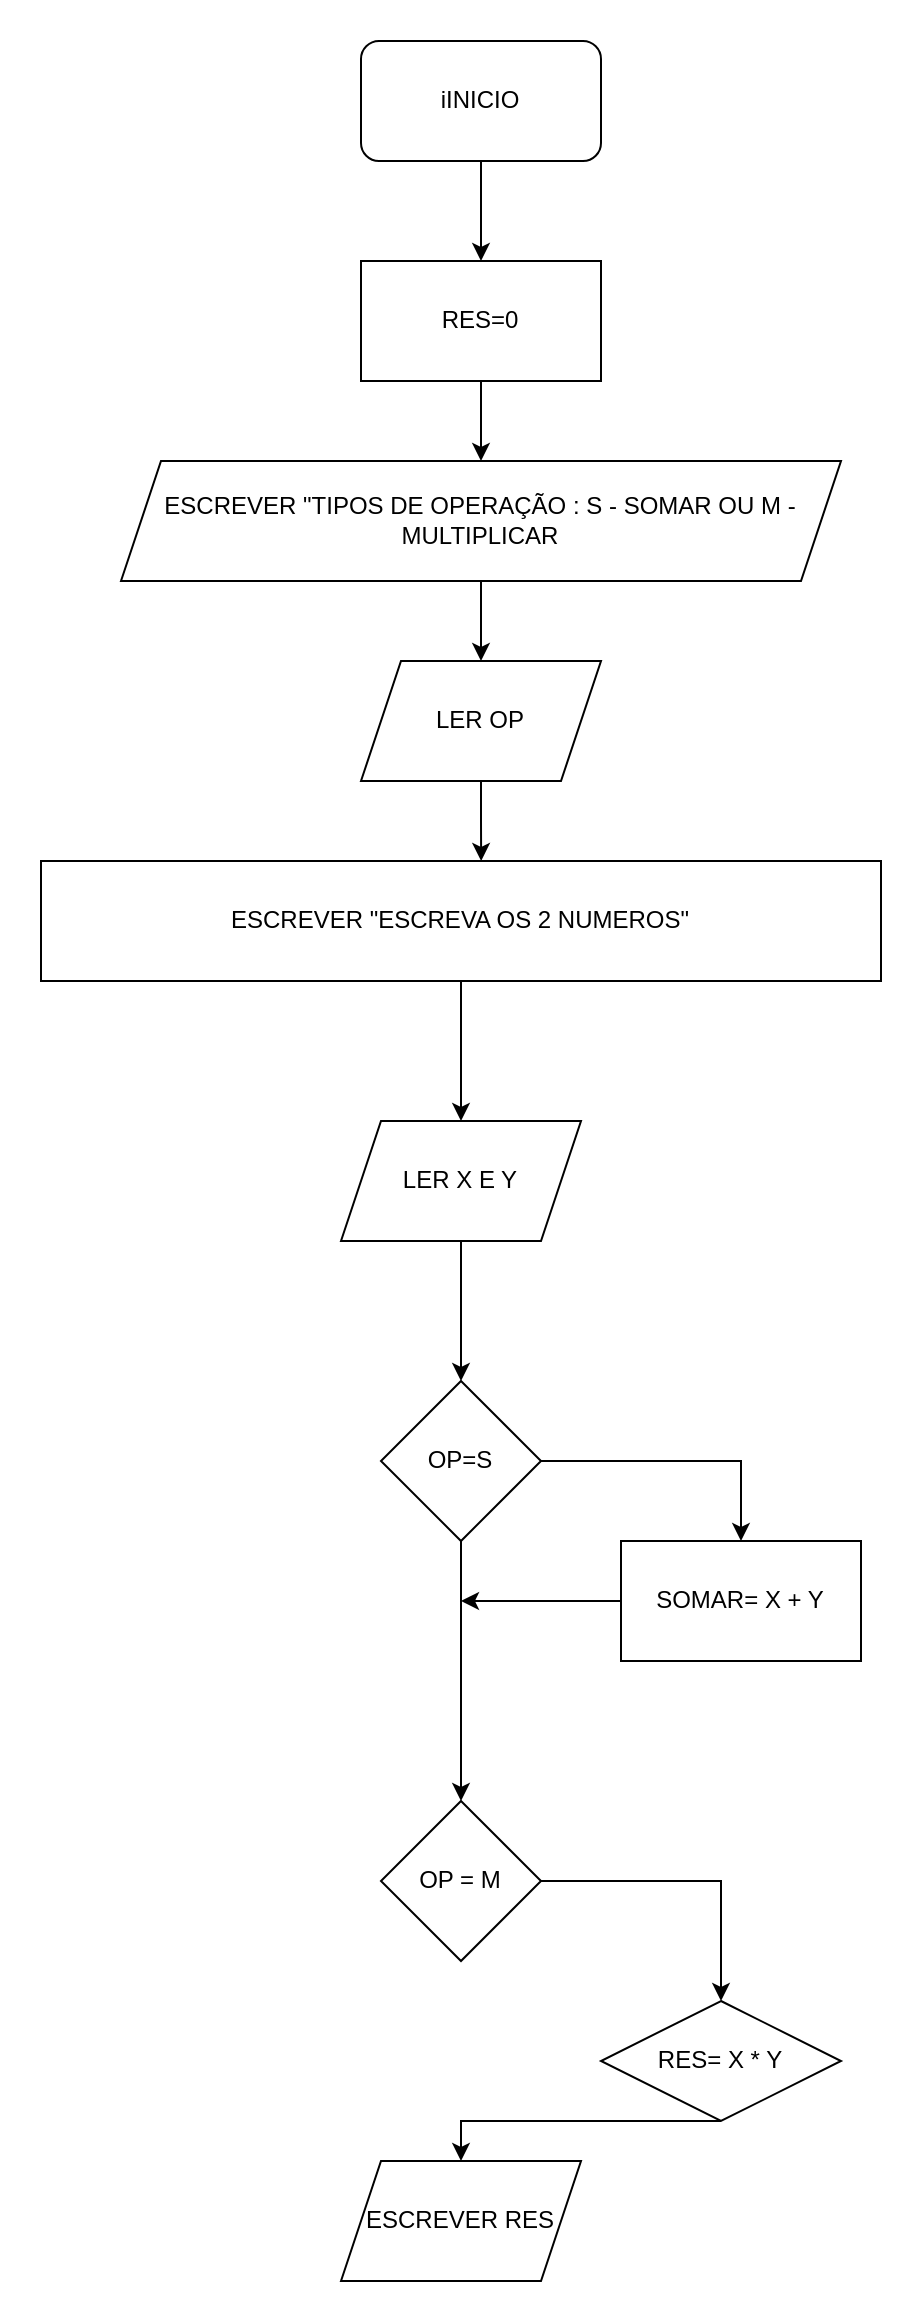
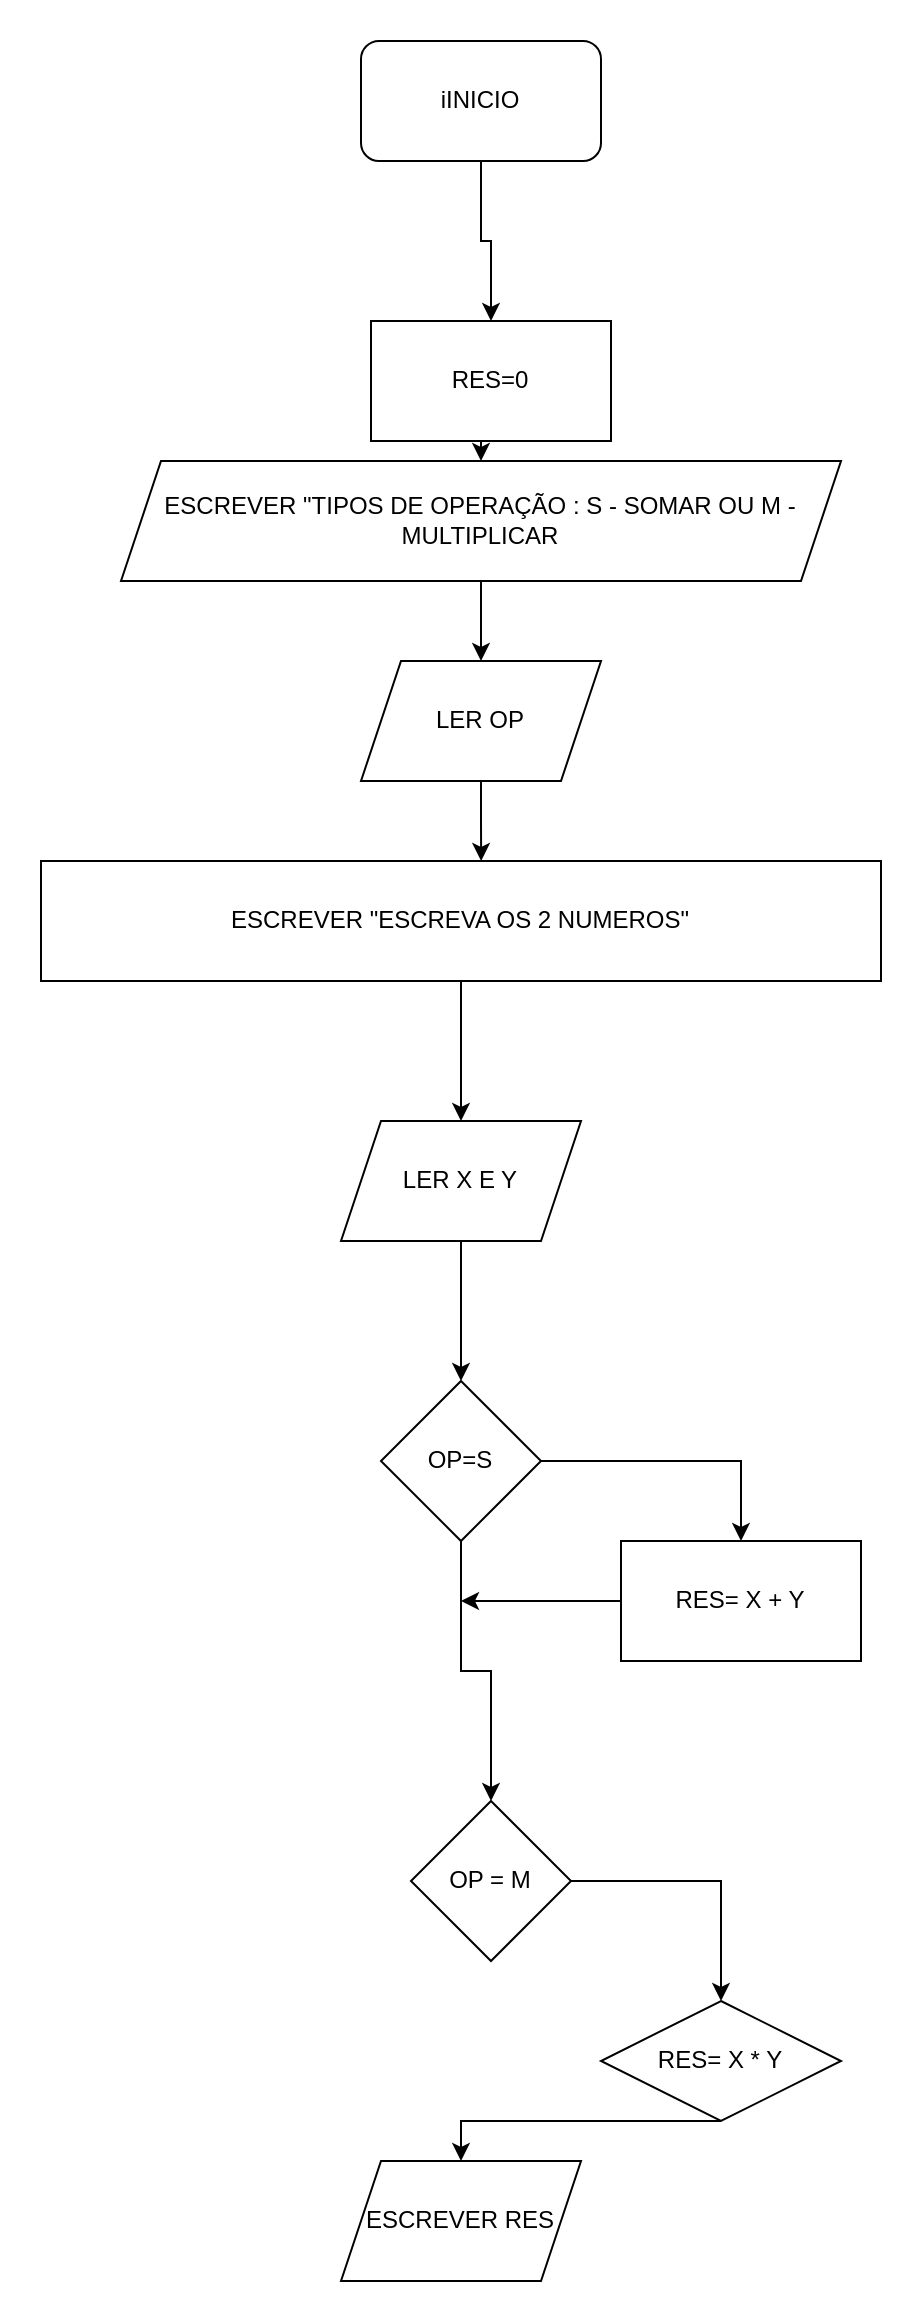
(481, 321) -> (491, 381)
(741, 1601) -> (741, 1601)
(461, 1881) -> (491, 1881)
